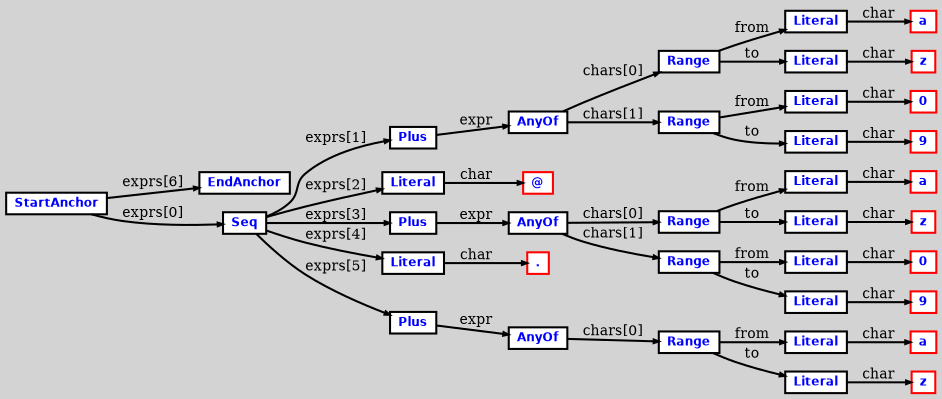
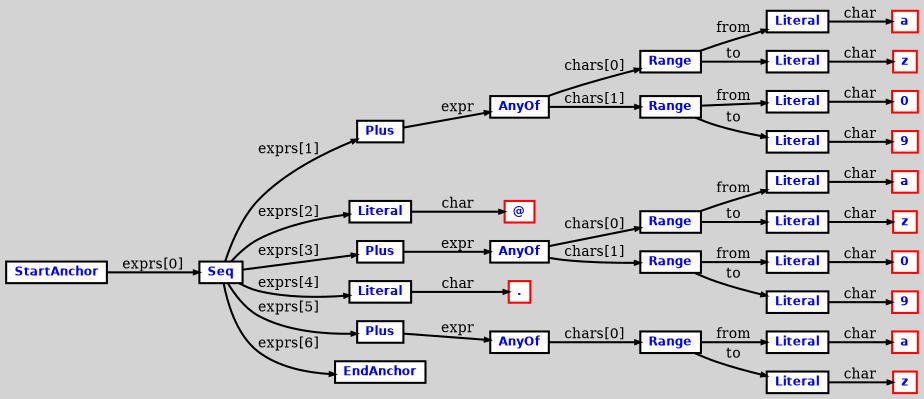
(150, 193) -> (257, 351)
